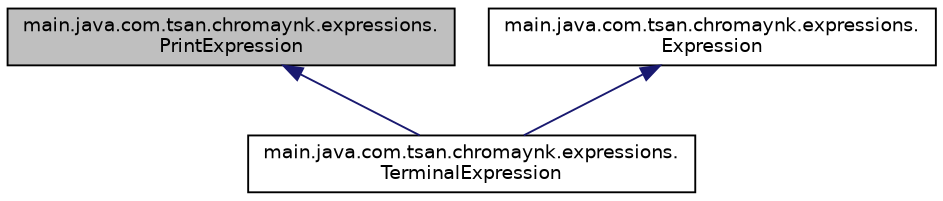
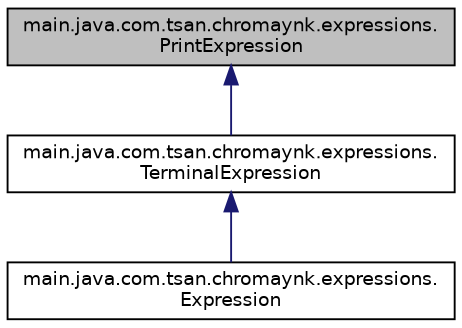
(583, 105) -> (231, 237)
